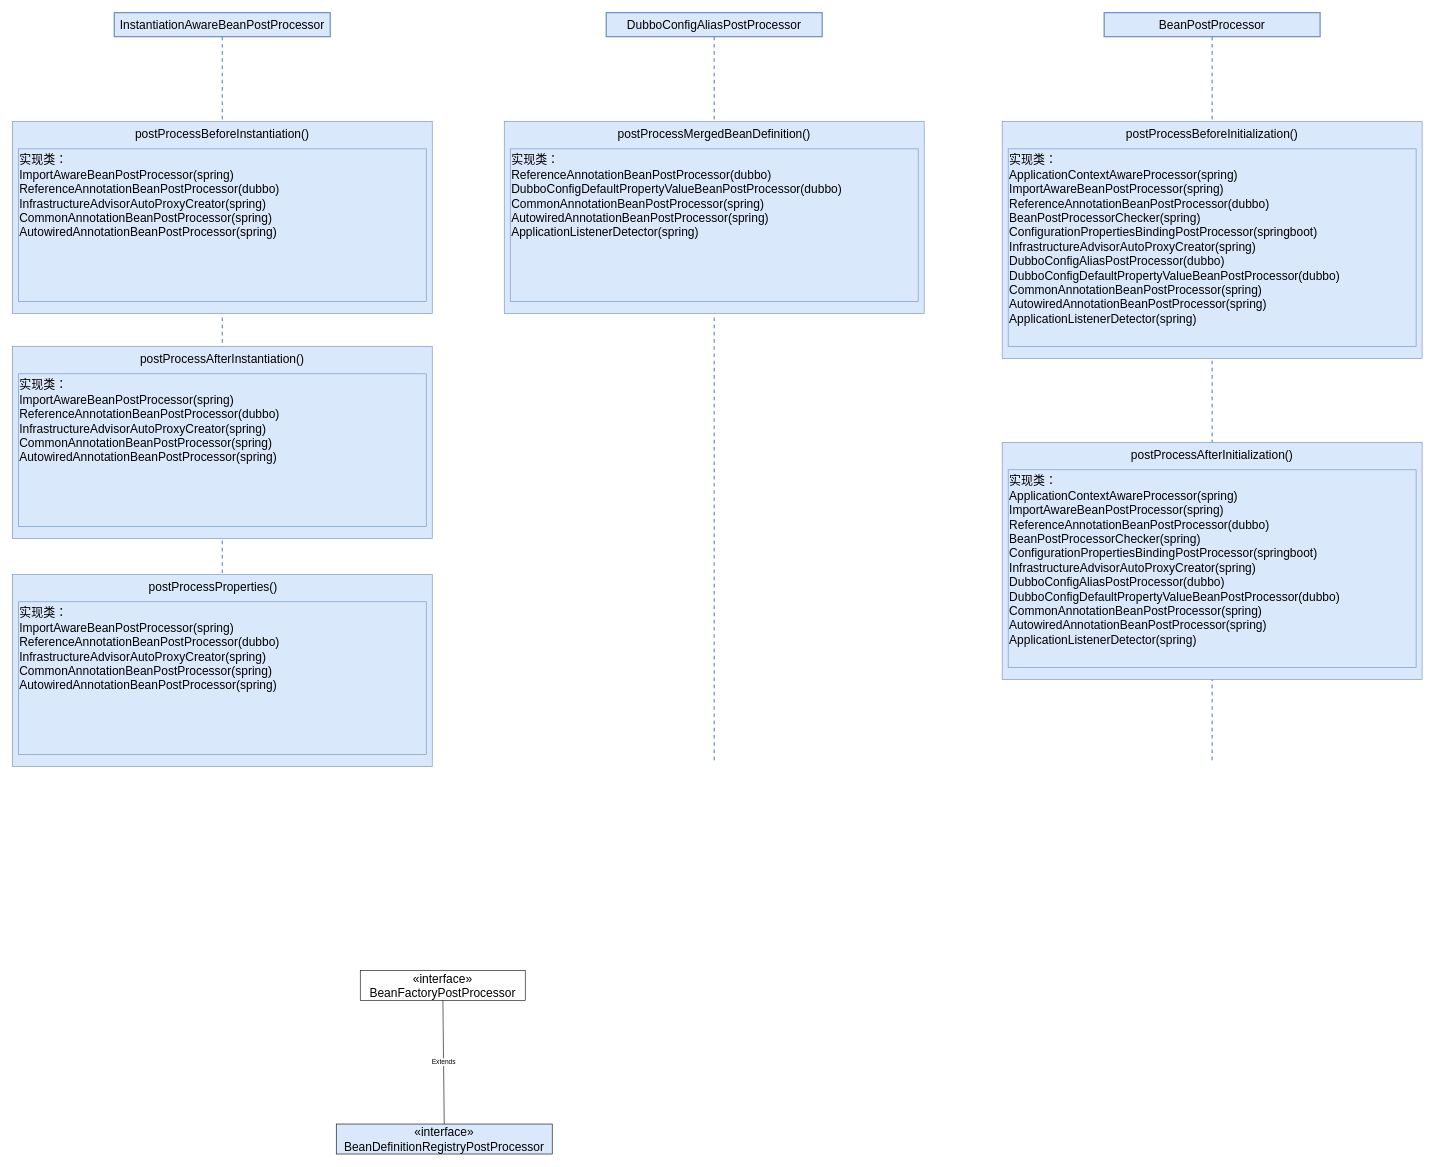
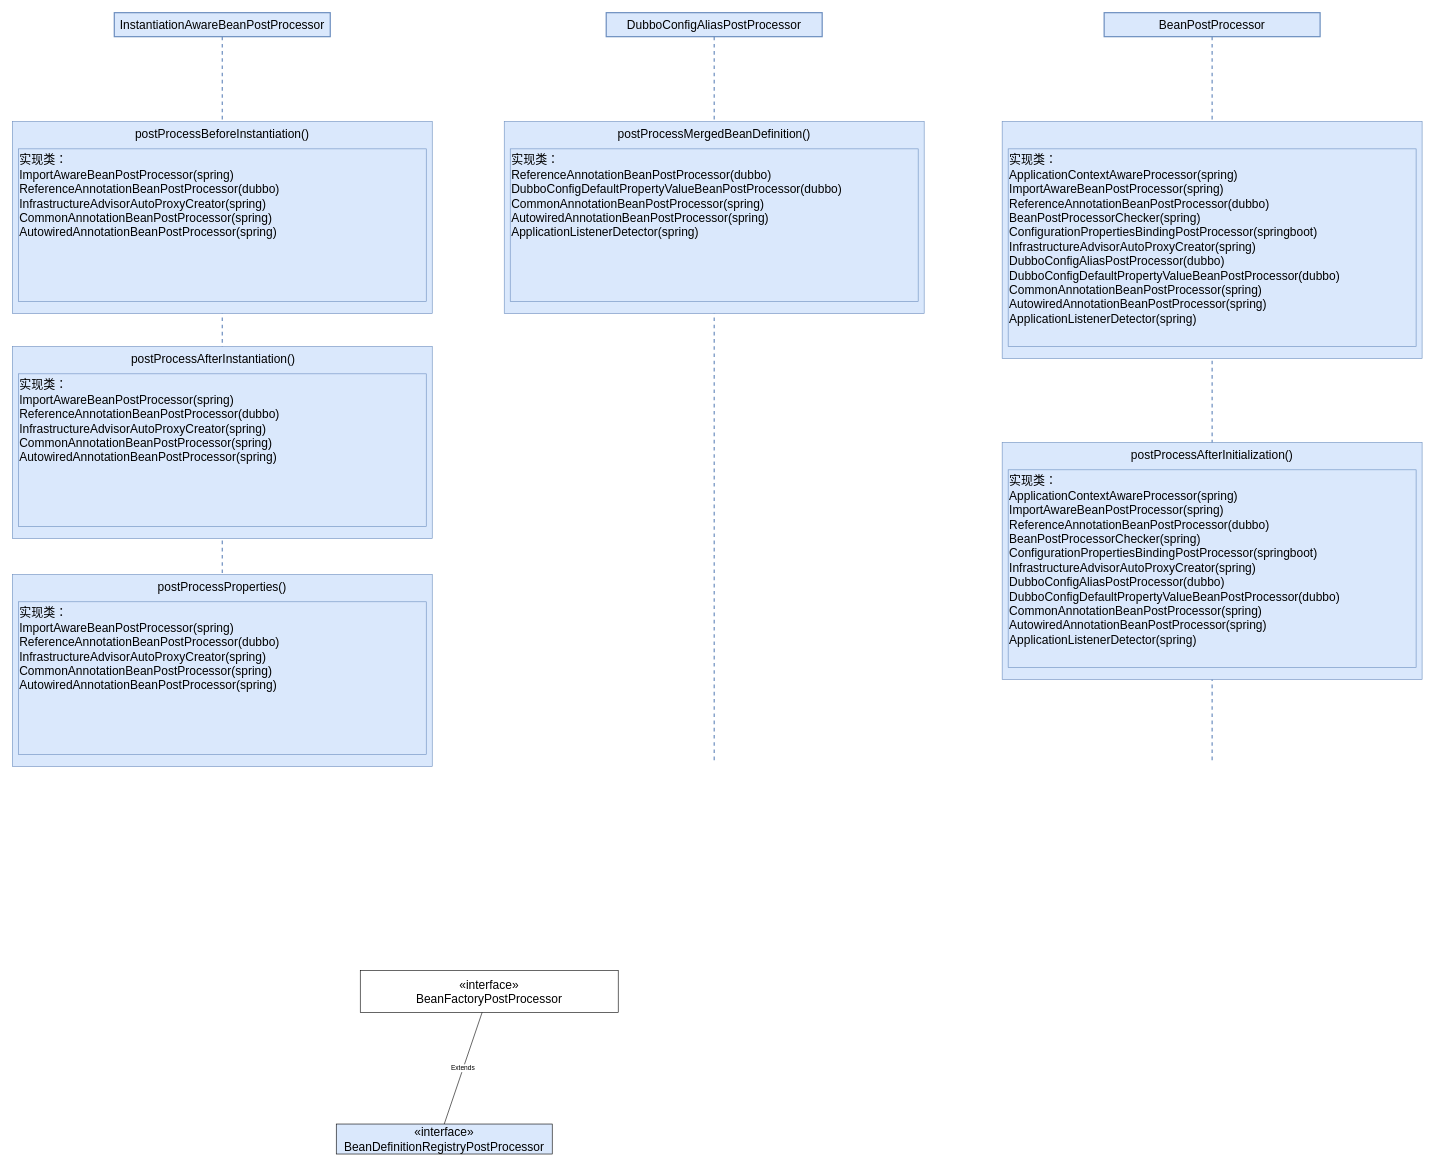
(1212, 134) -> none
(222, 359) -> (213, 359)
(213, 587) -> (222, 587)
(443, 986) -> (489, 992)
